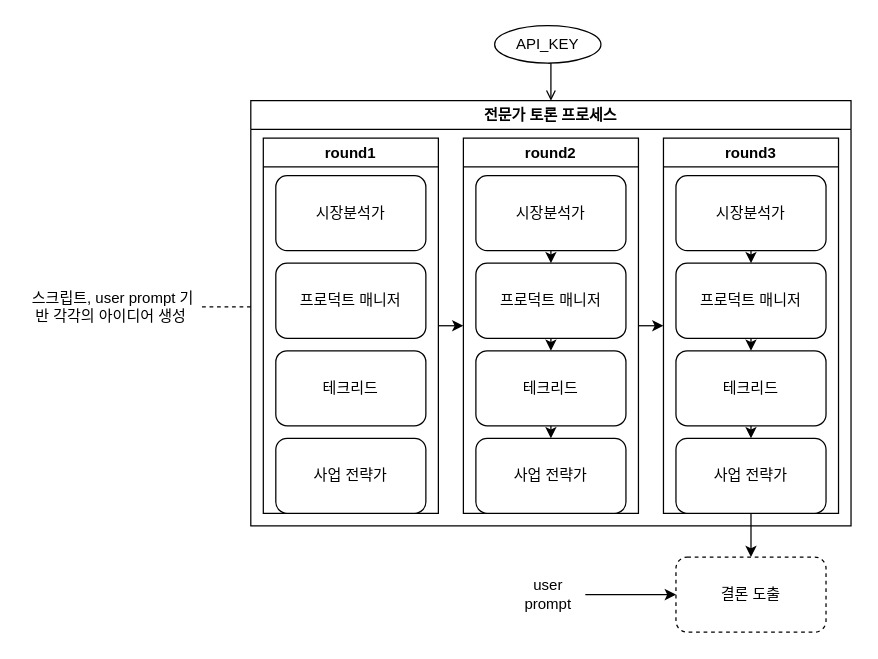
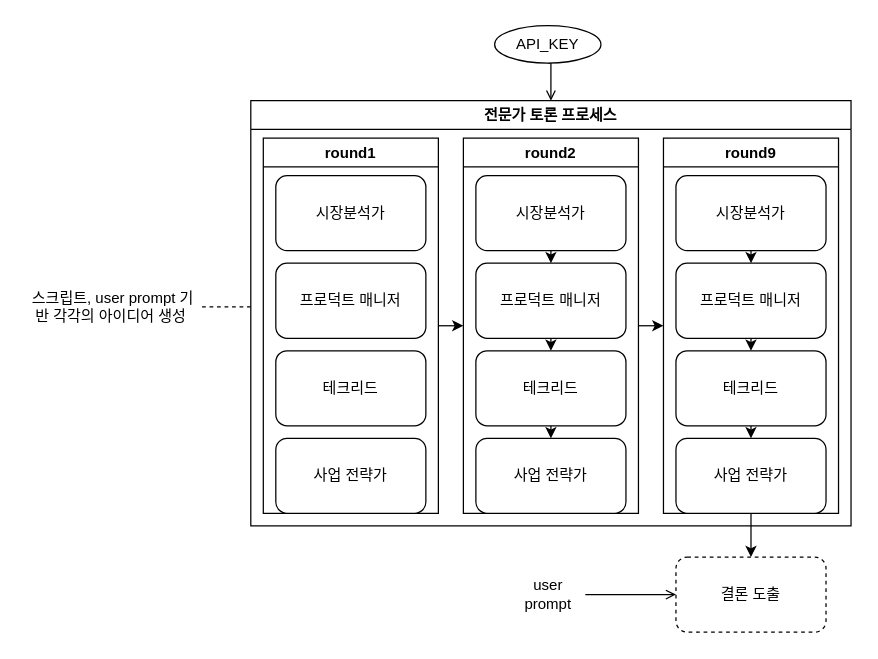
(751, 153) -> (751, 153)
(666, 594) -> (668, 594)
